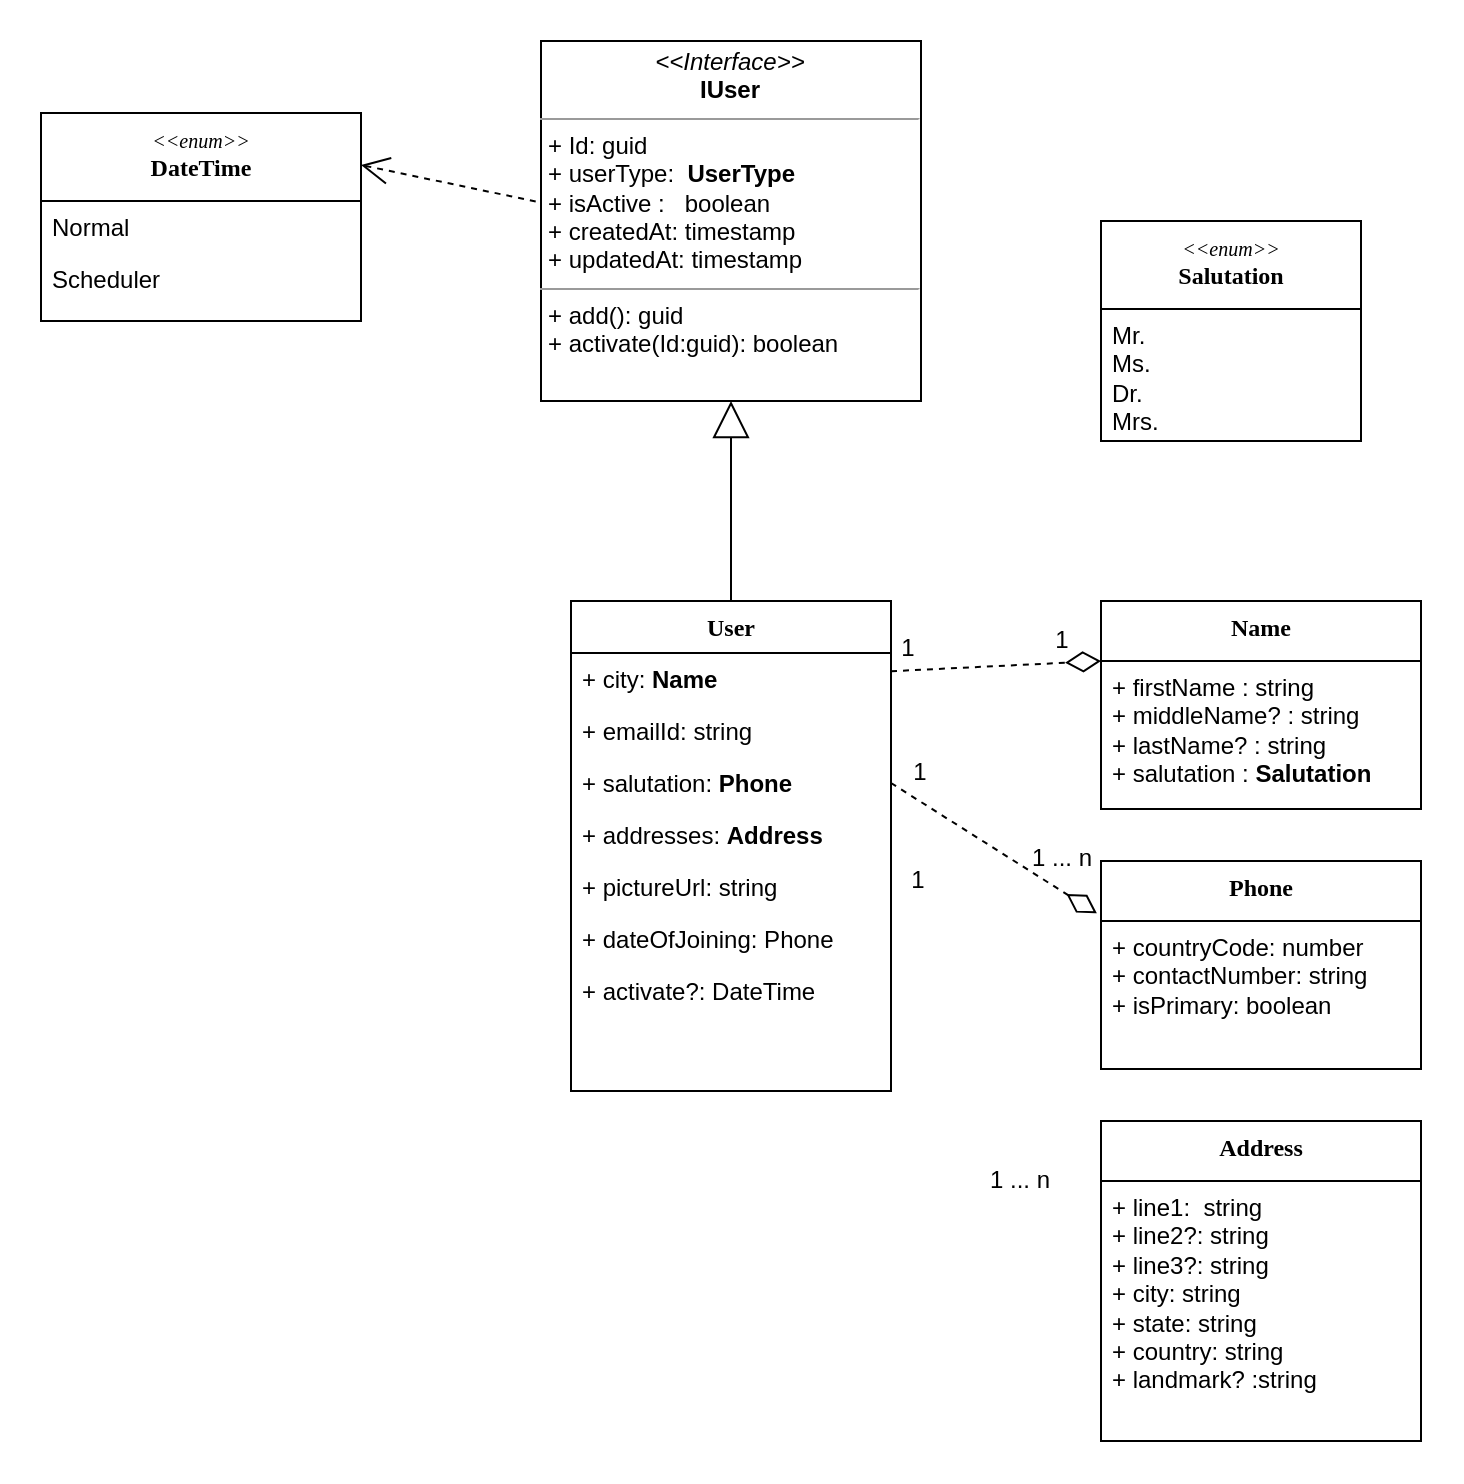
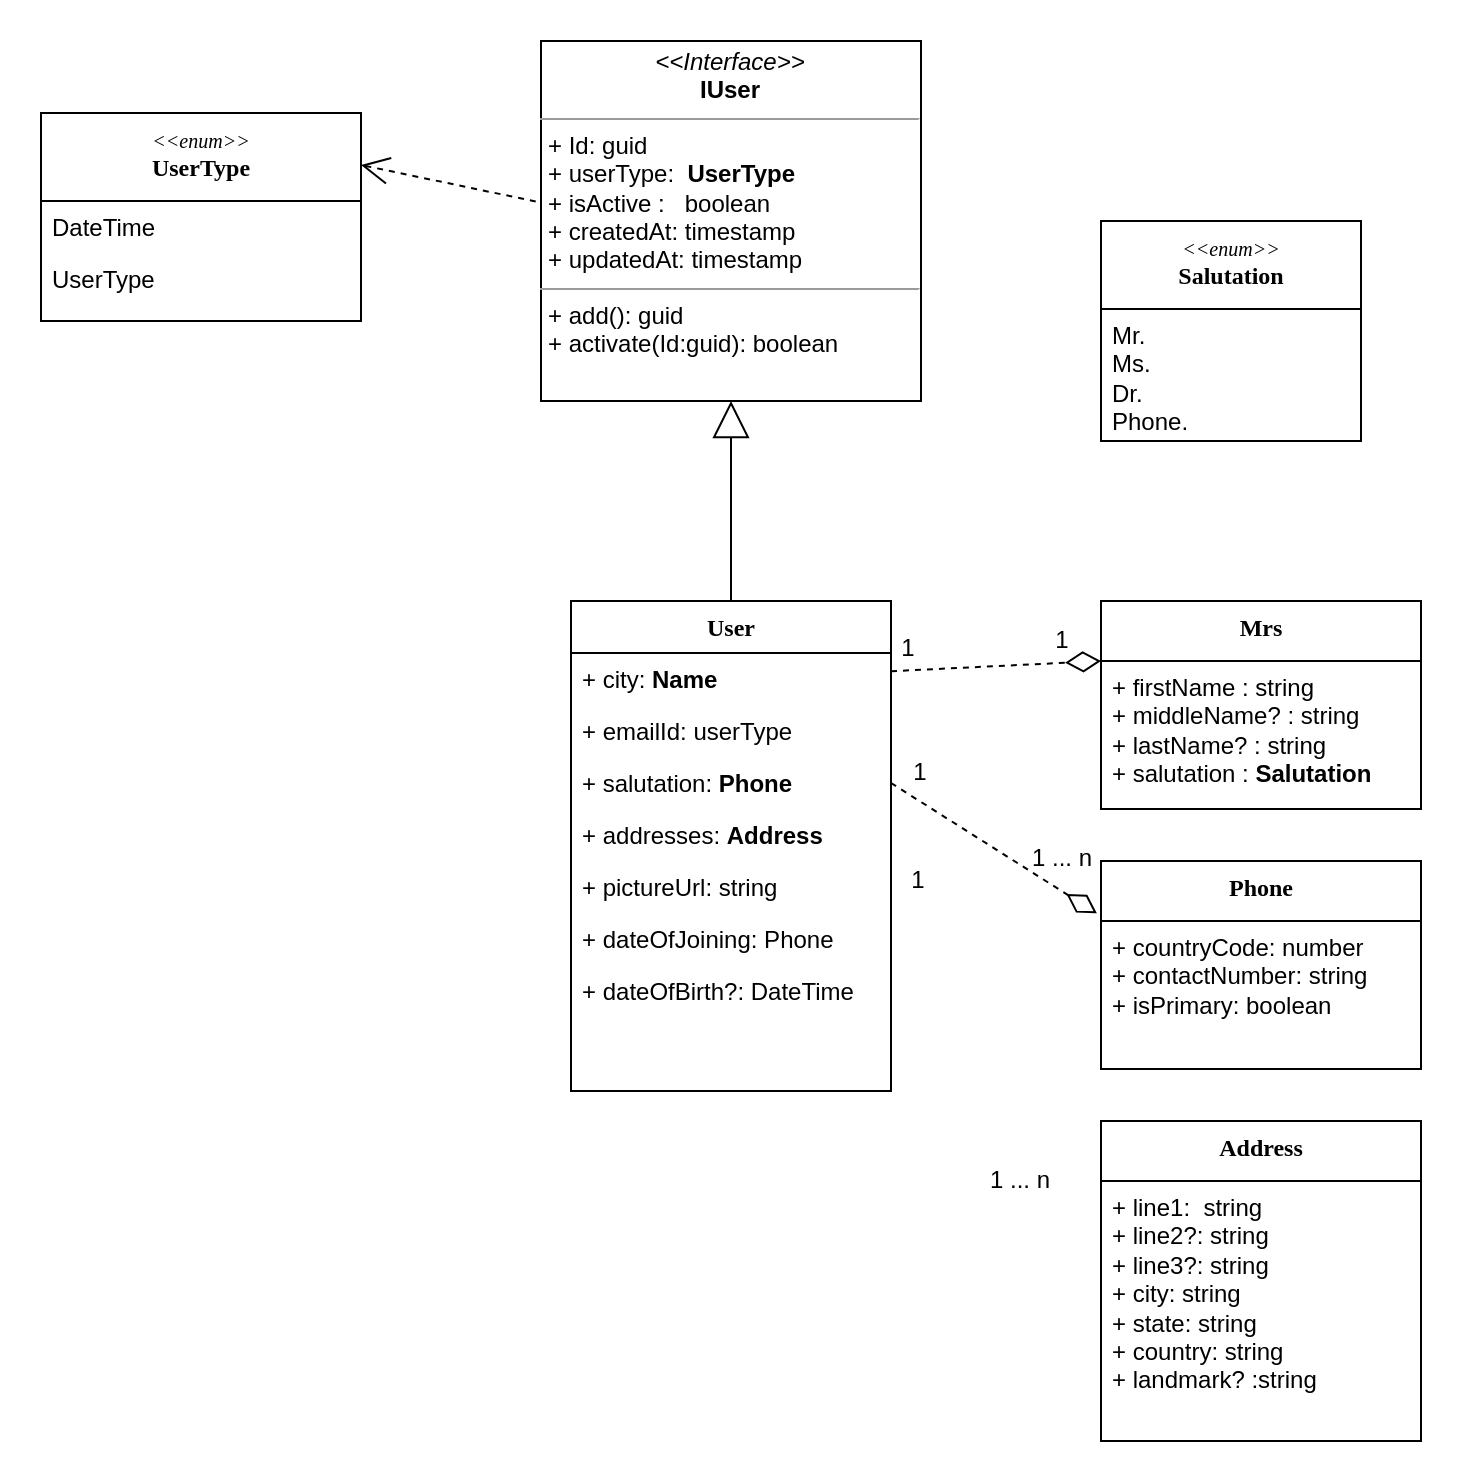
(202, 156) -> (202, 156)
(90, 229) -> (104, 229)
(110, 281) -> (107, 281)
(1137, 381) -> (1150, 381)
(1262, 629) -> (1262, 629)
(679, 733) -> (695, 733)
(709, 993) -> (729, 993)
